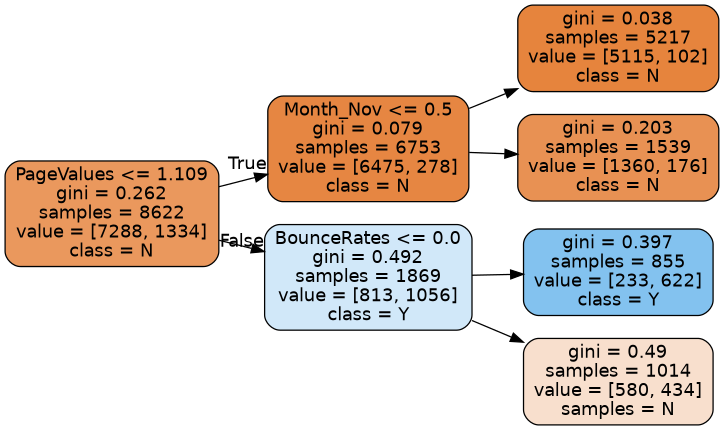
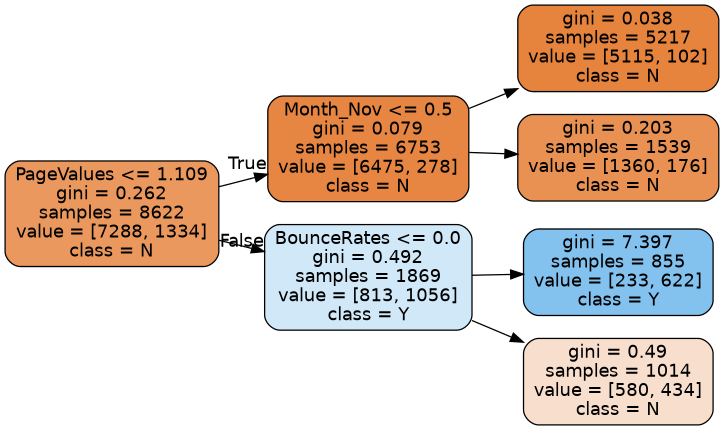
(618, 272) -> (618, 272)
(618, 382) -> (618, 382)
